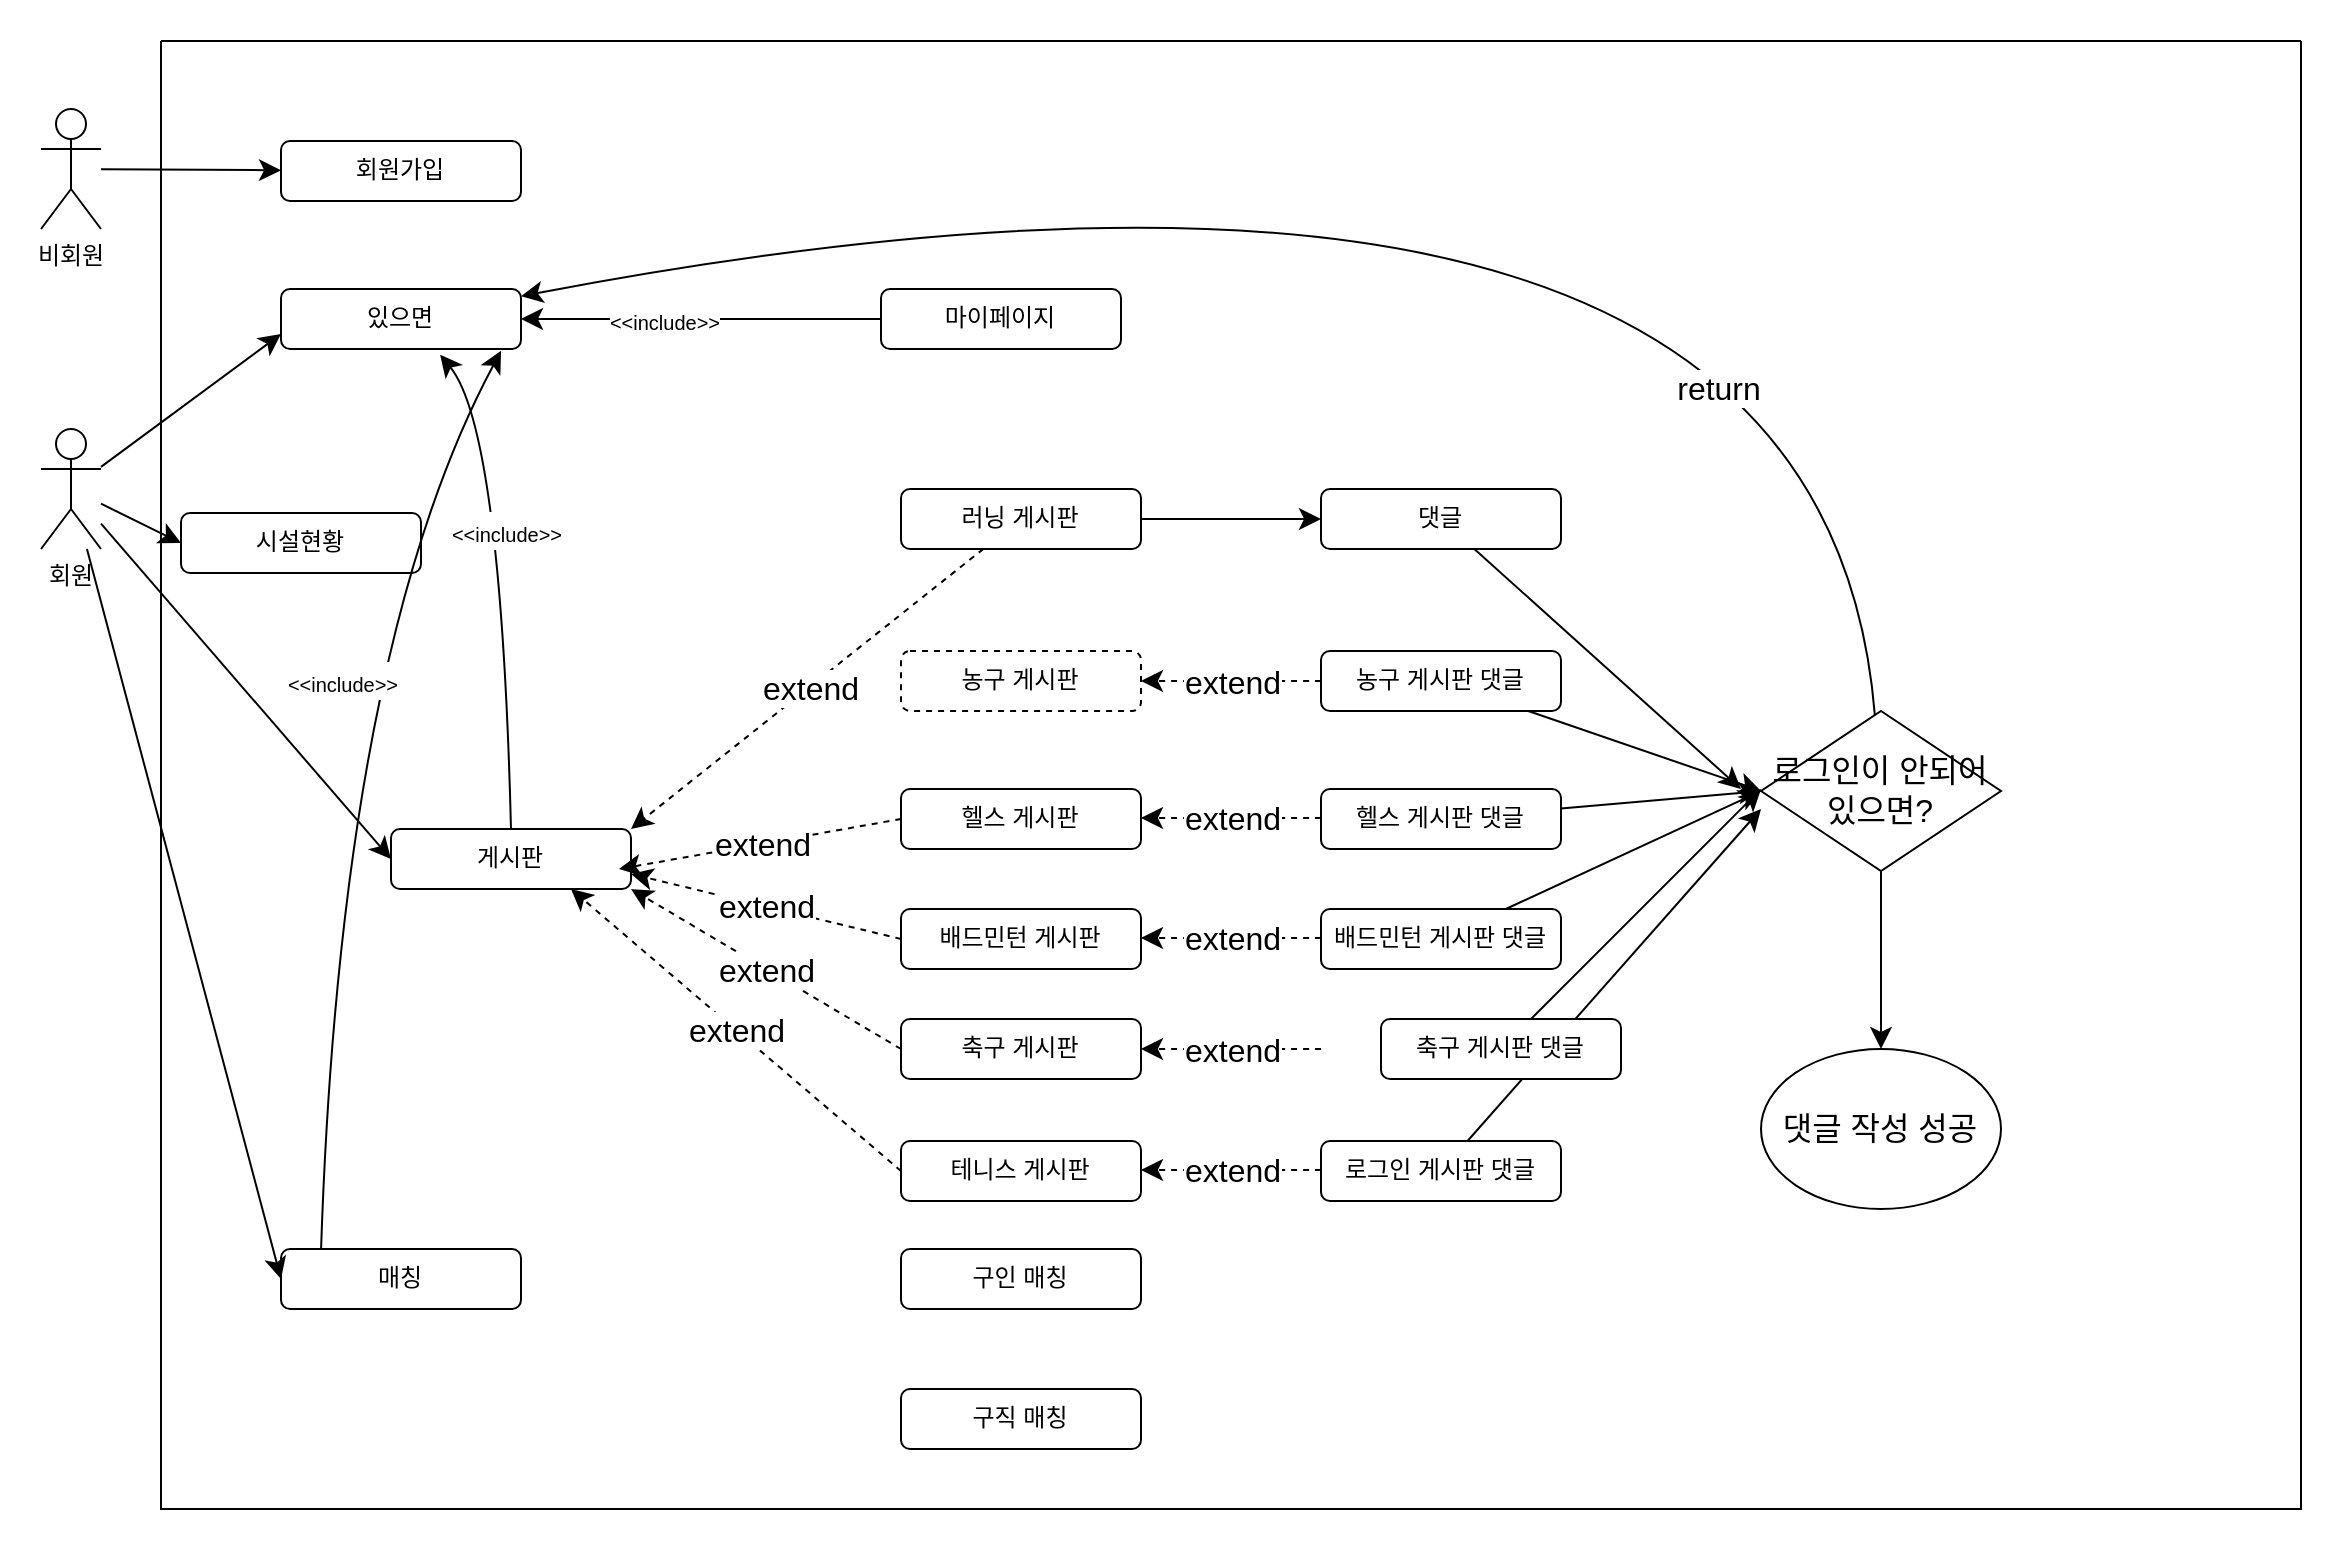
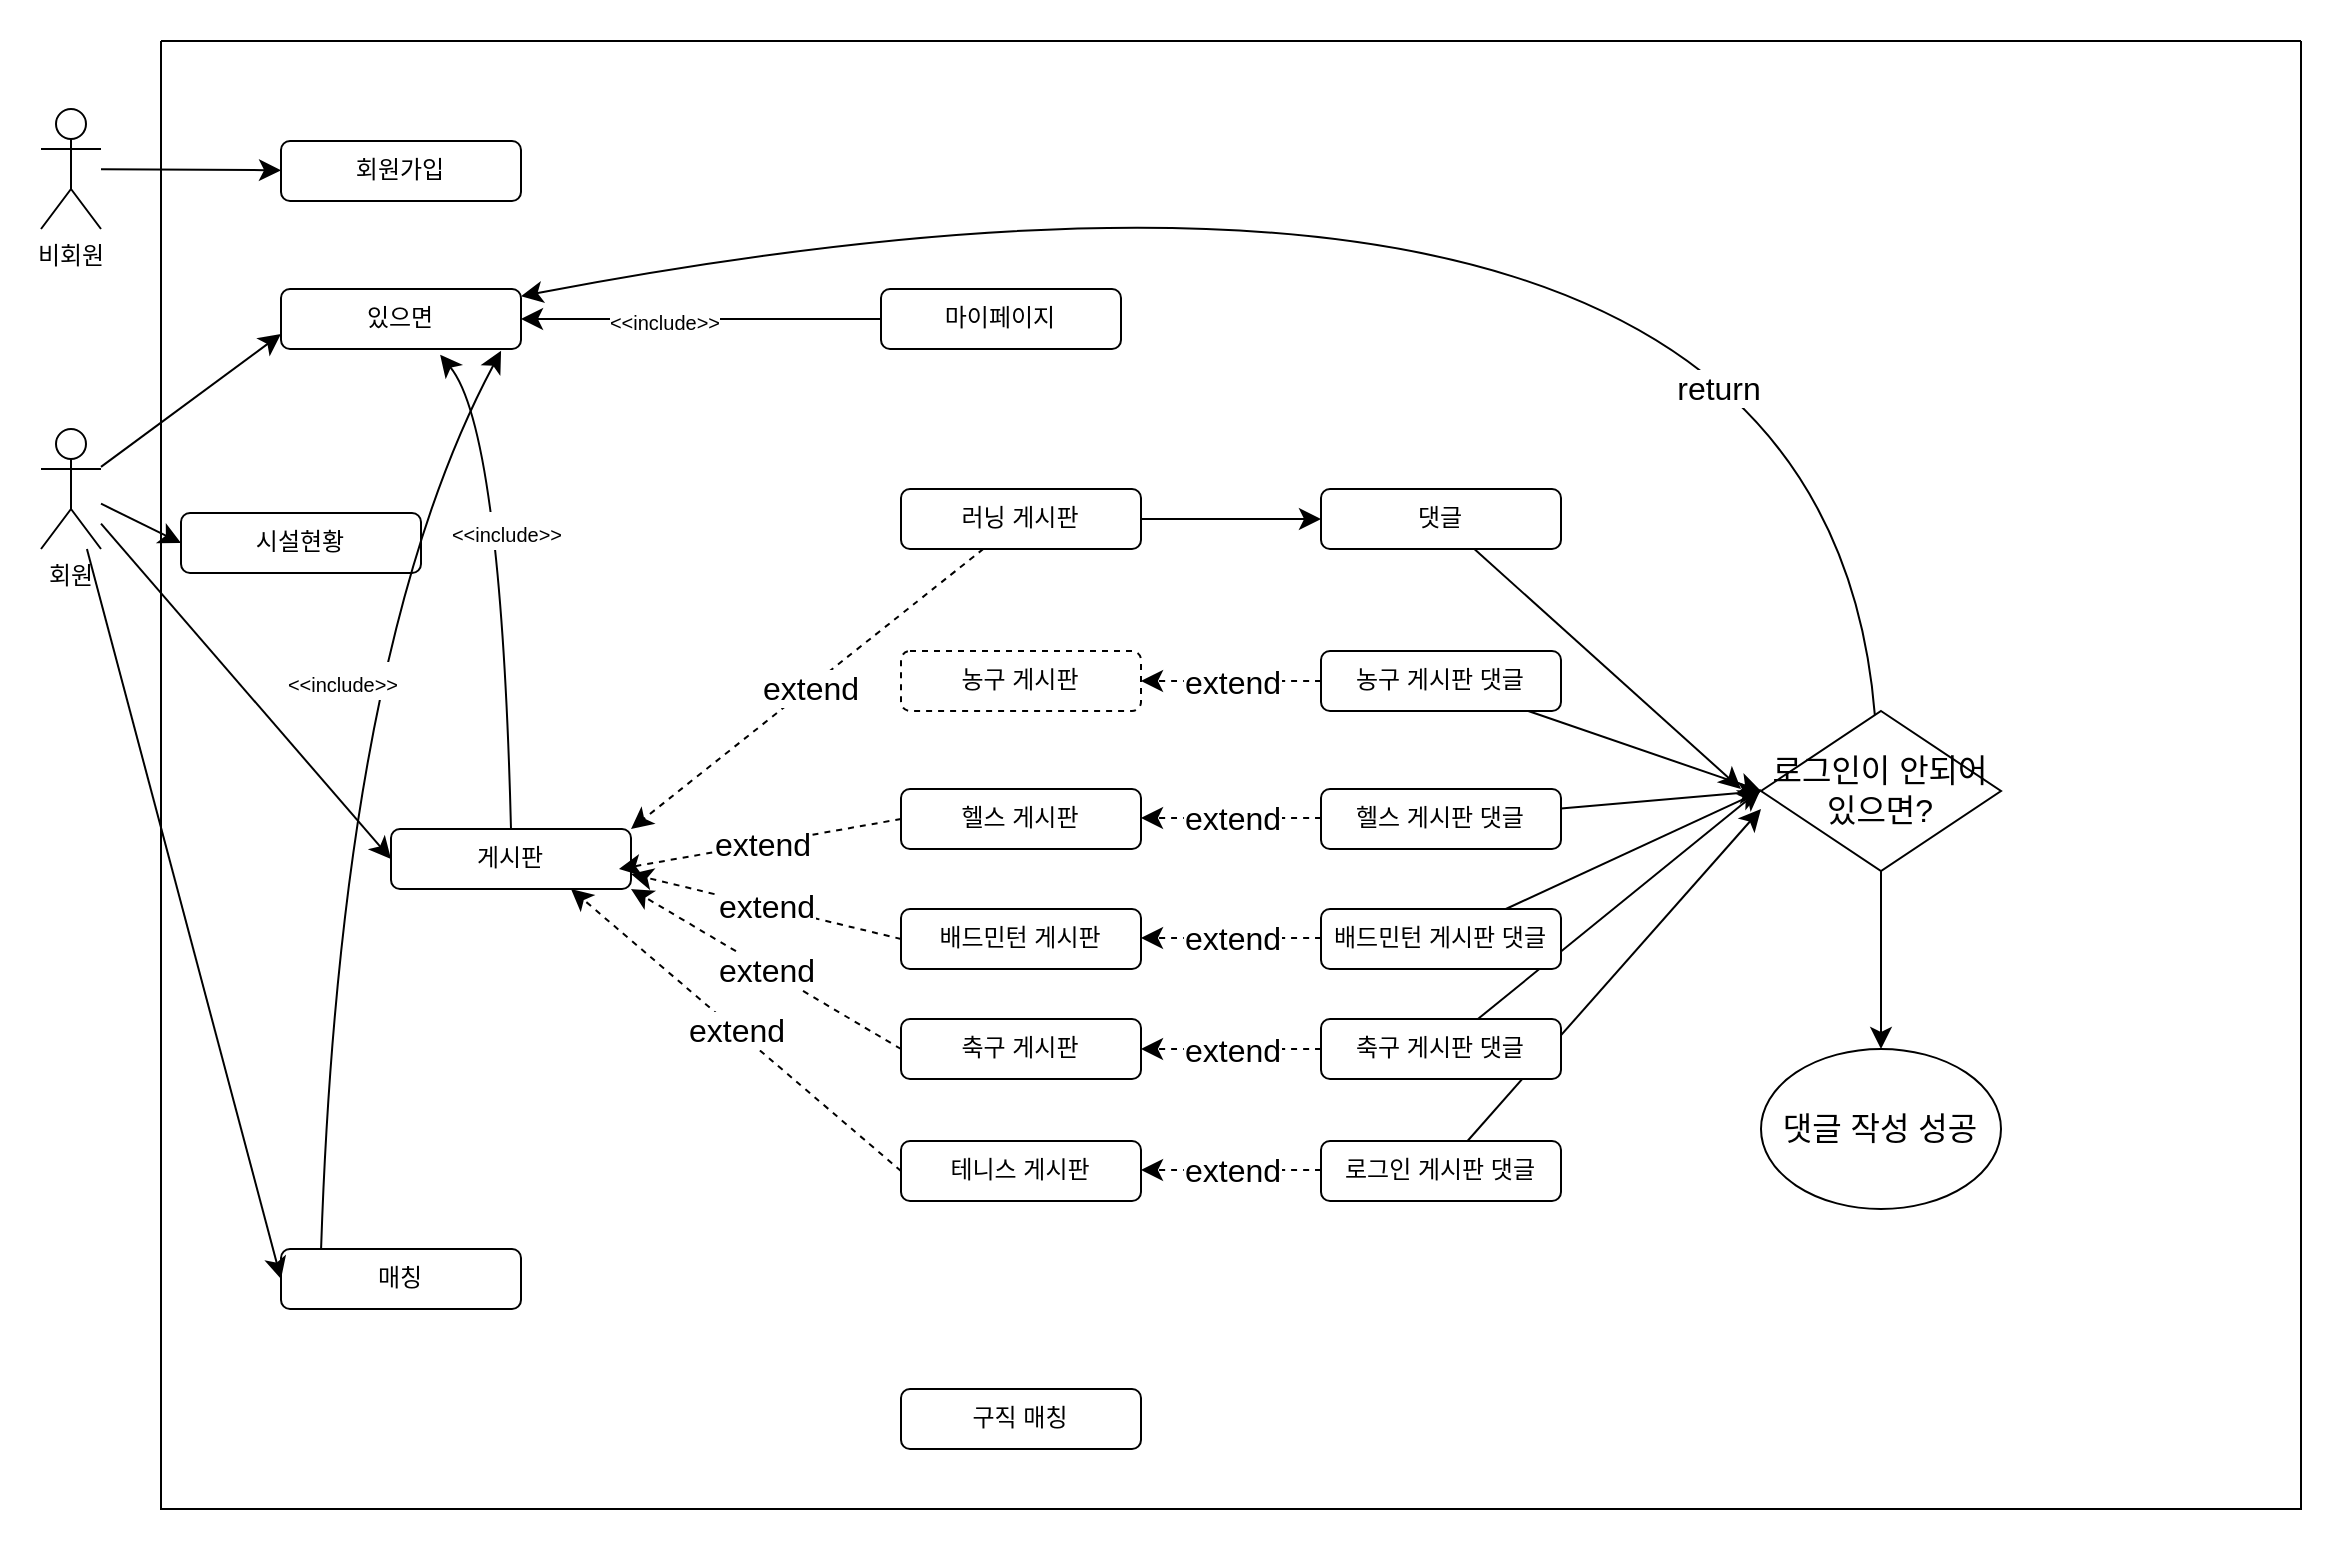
(1501, 1049) -> (1441, 1049)
(1021, 1279) -> none
